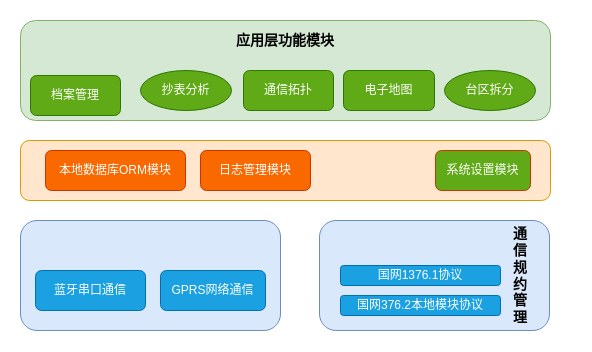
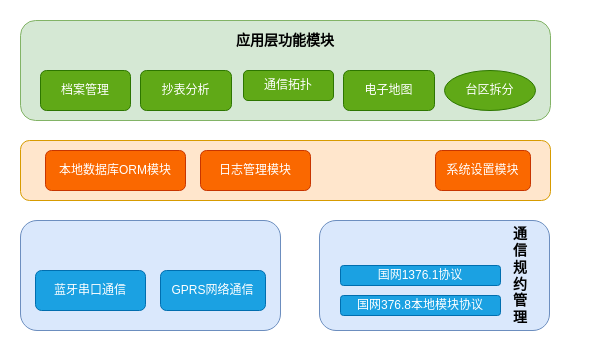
(186, 91) -> (186, 91)
(289, 91) -> (289, 86)
(76, 96) -> (86, 91)
(483, 171) -> (483, 171)
(421, 306) -> (421, 306)
